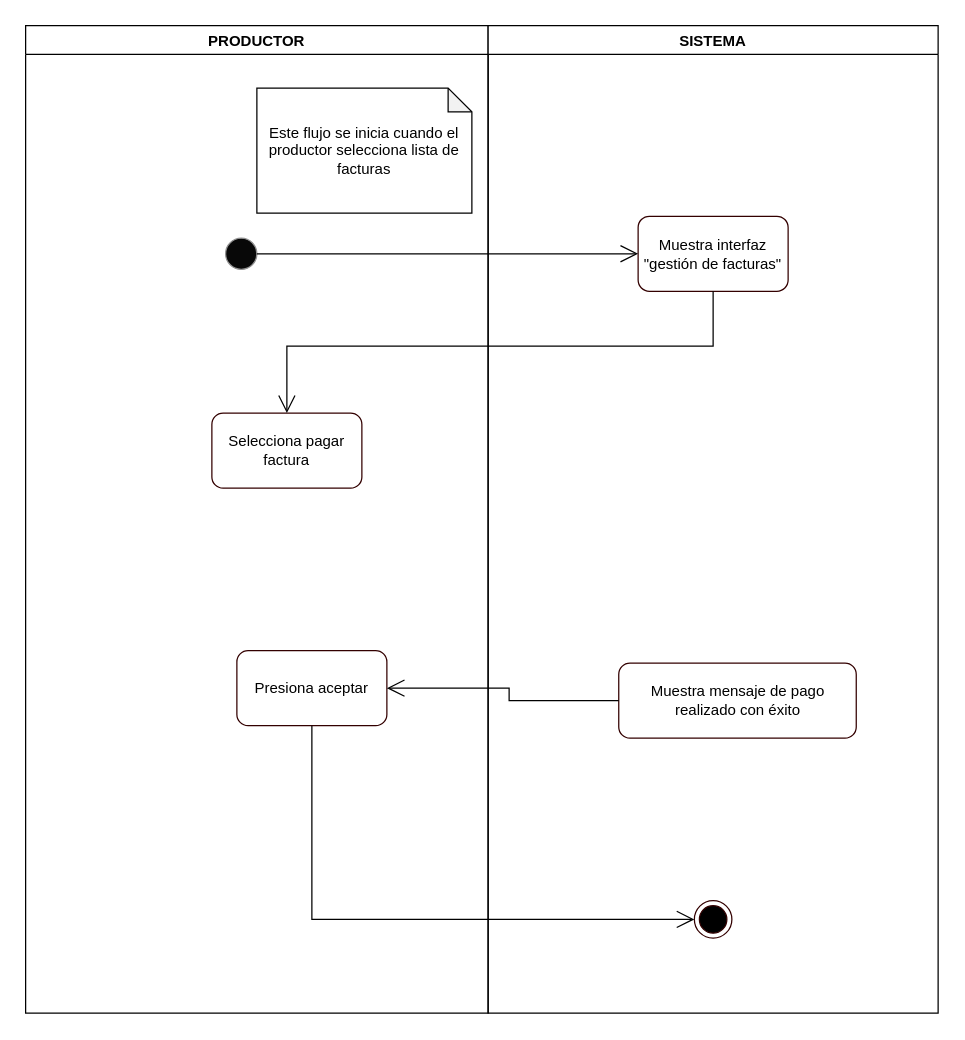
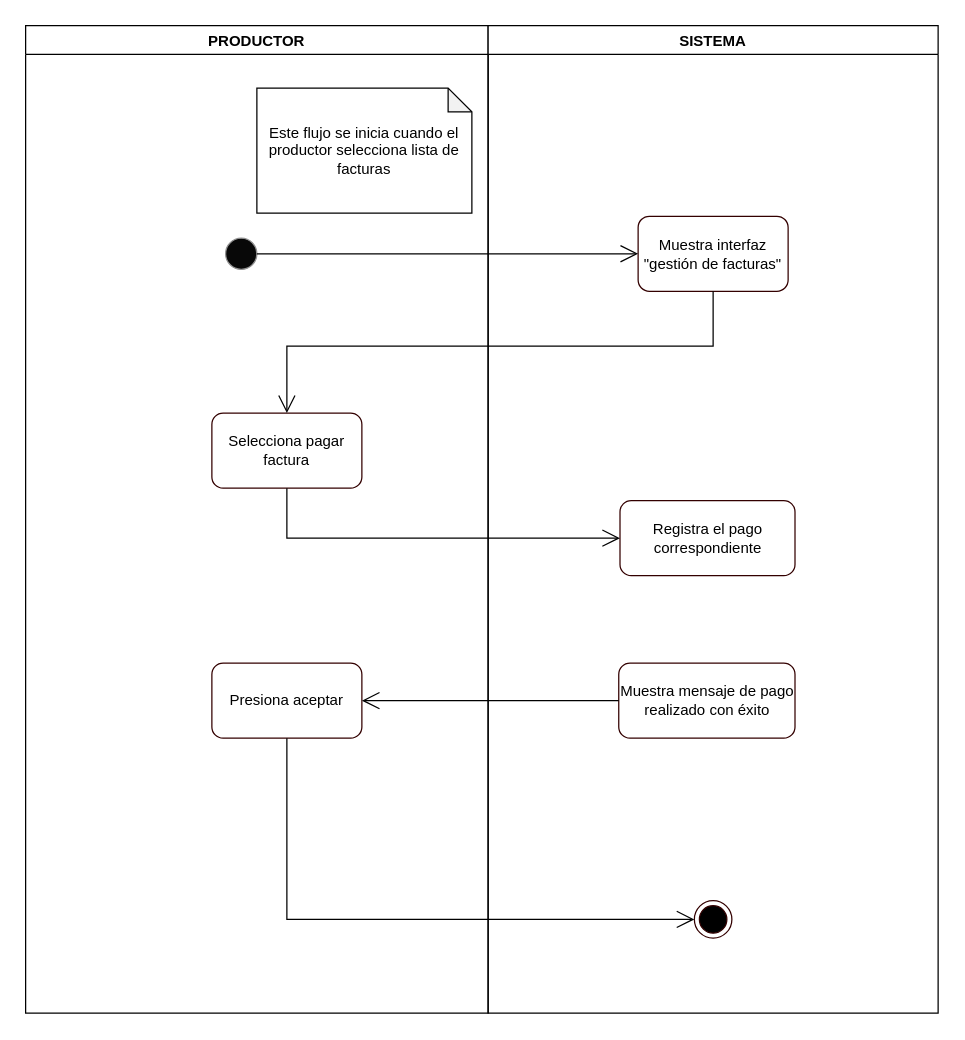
none -> (427, 538)
none -> (708, 538)
(312, 688) -> (287, 701)
(738, 701) -> (707, 701)
